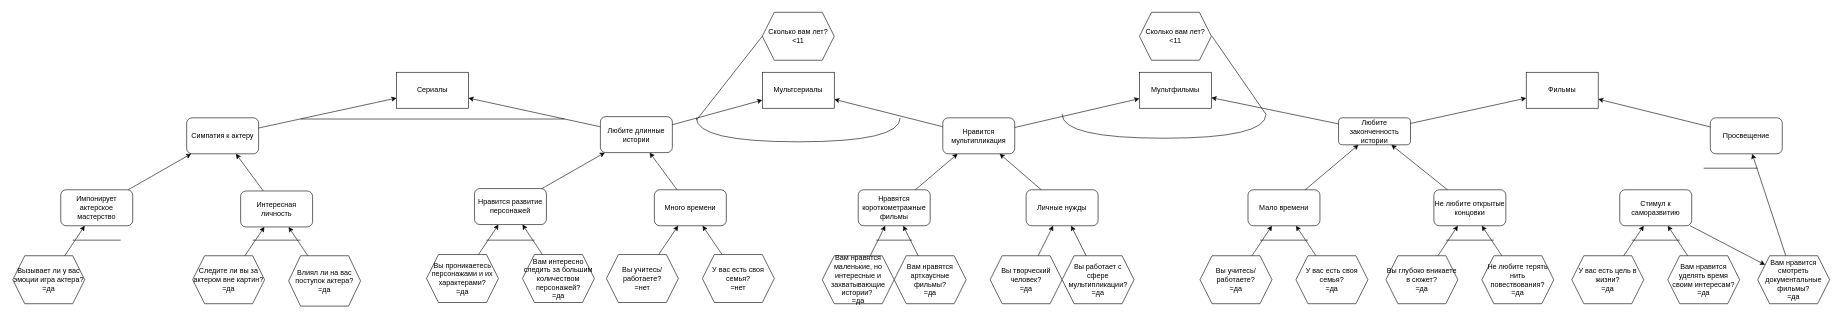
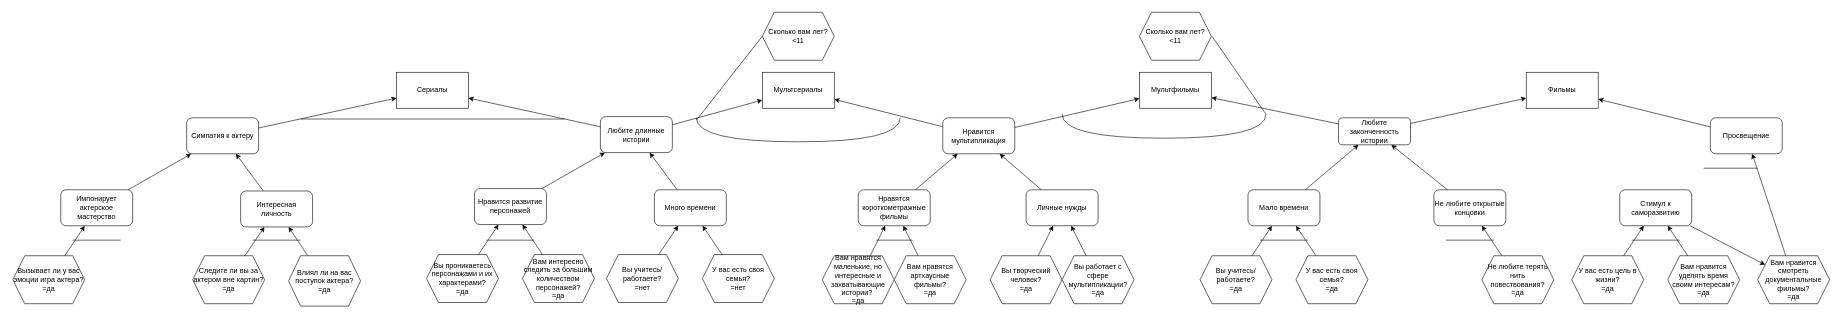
(1447, 242) -> none
(1422, 280) -> none
